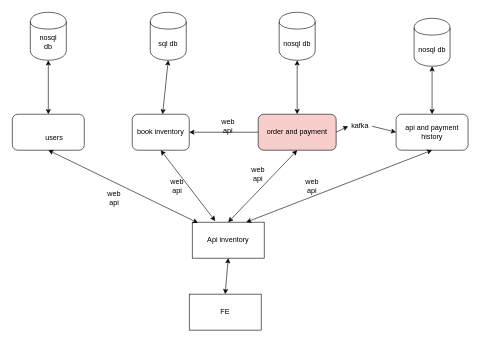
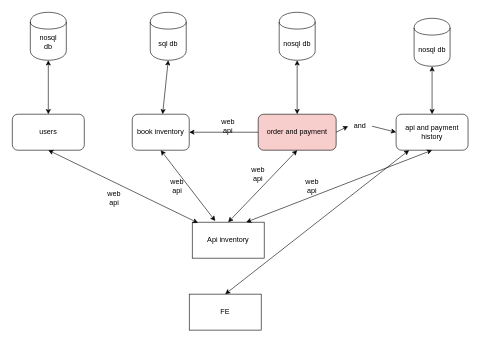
(360, 126) -> (360, 126)
(54, 138) -> (48, 132)
(227, 276) -> (317, 222)
